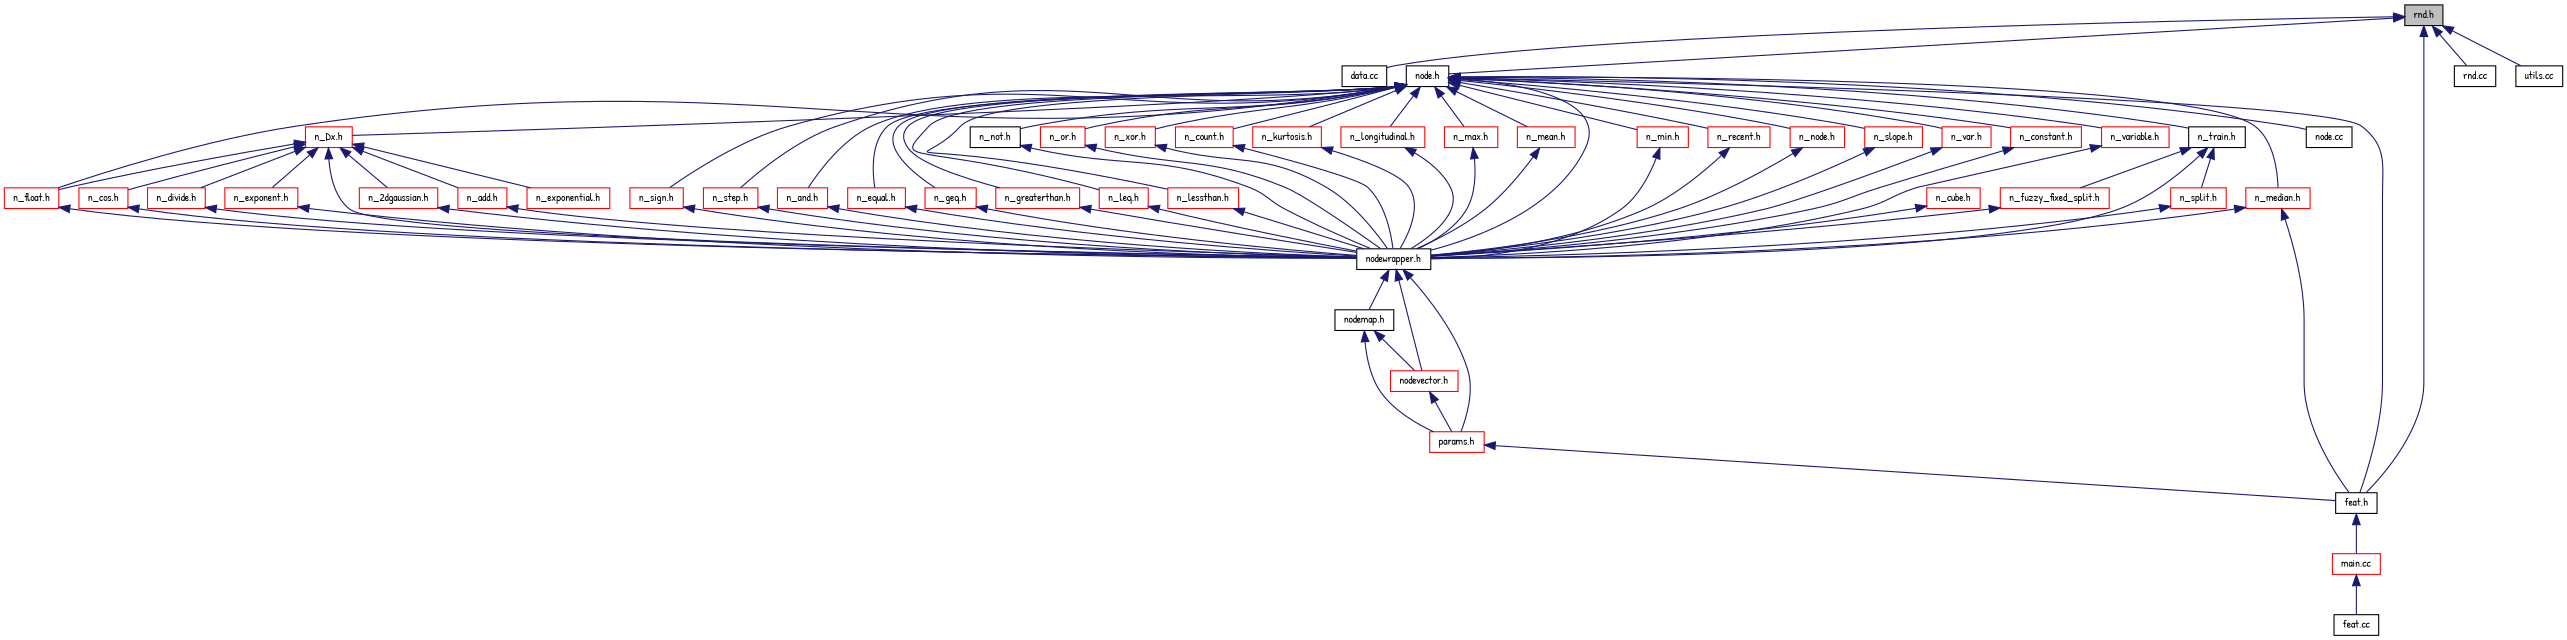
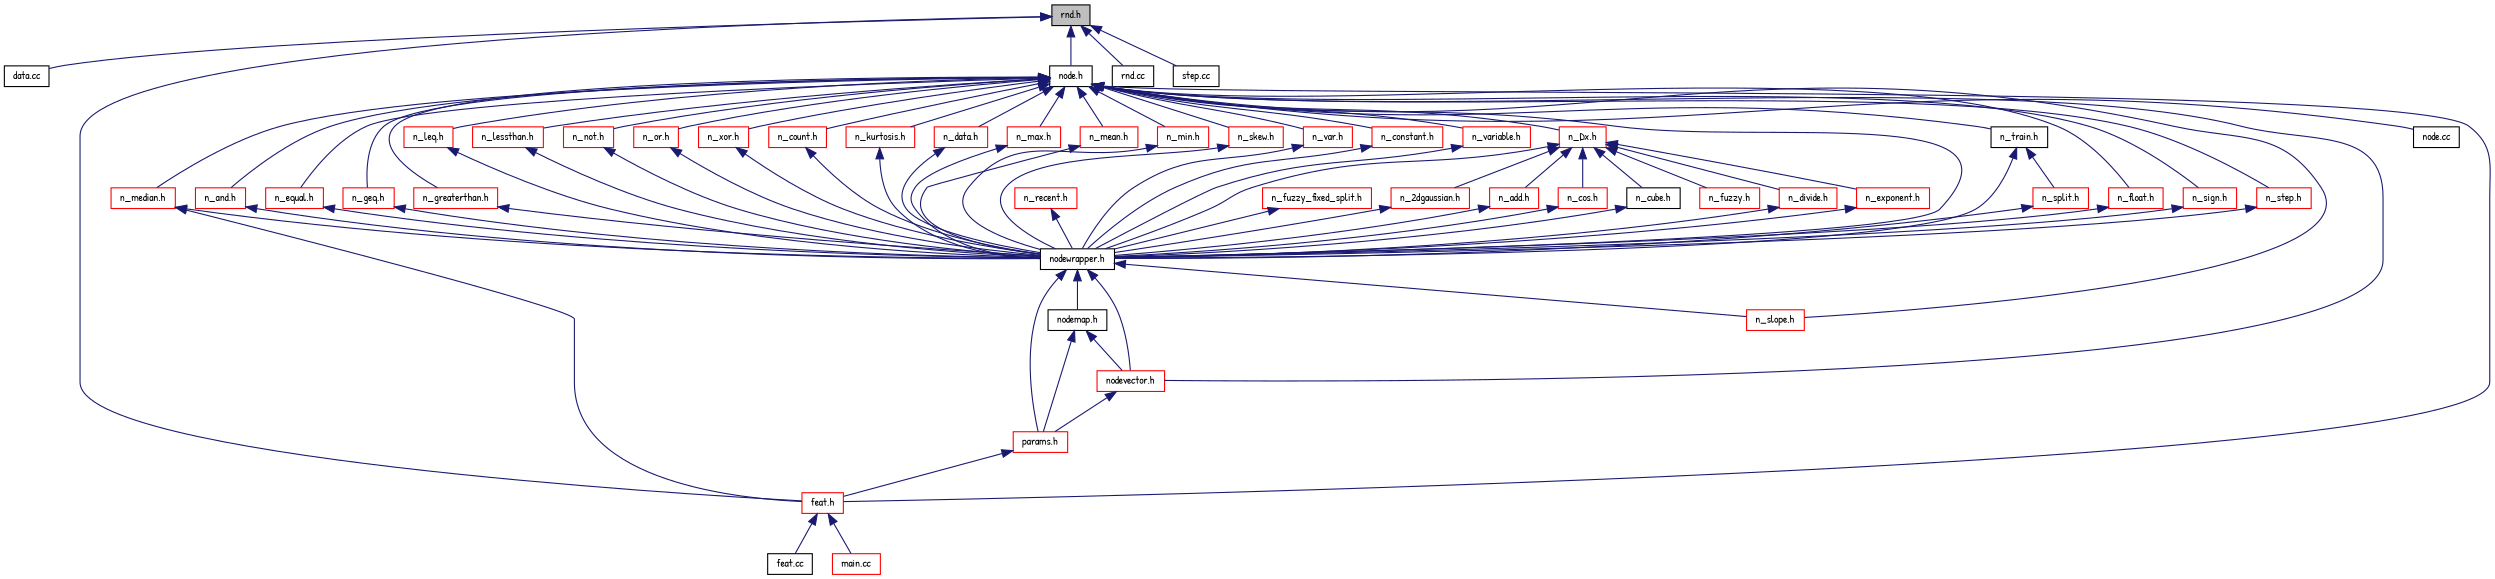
(2539, 76) -> (1196, 76)
(1584, 104) -> (2382, 191)
(995, 137) -> (589, 137)
(1383, 137) -> (961, 137)
(1817, 137) -> (1256, 137)
(176, 165) -> (1622, 171)
(2130, 170) -> none
(568, 198) -> (1730, 198)
(1953, 198) -> (1653, 198)
(1664, 222) -> (1436, 290)
(2356, 503) -> (823, 503)
(2356, 600) -> (804, 538)
